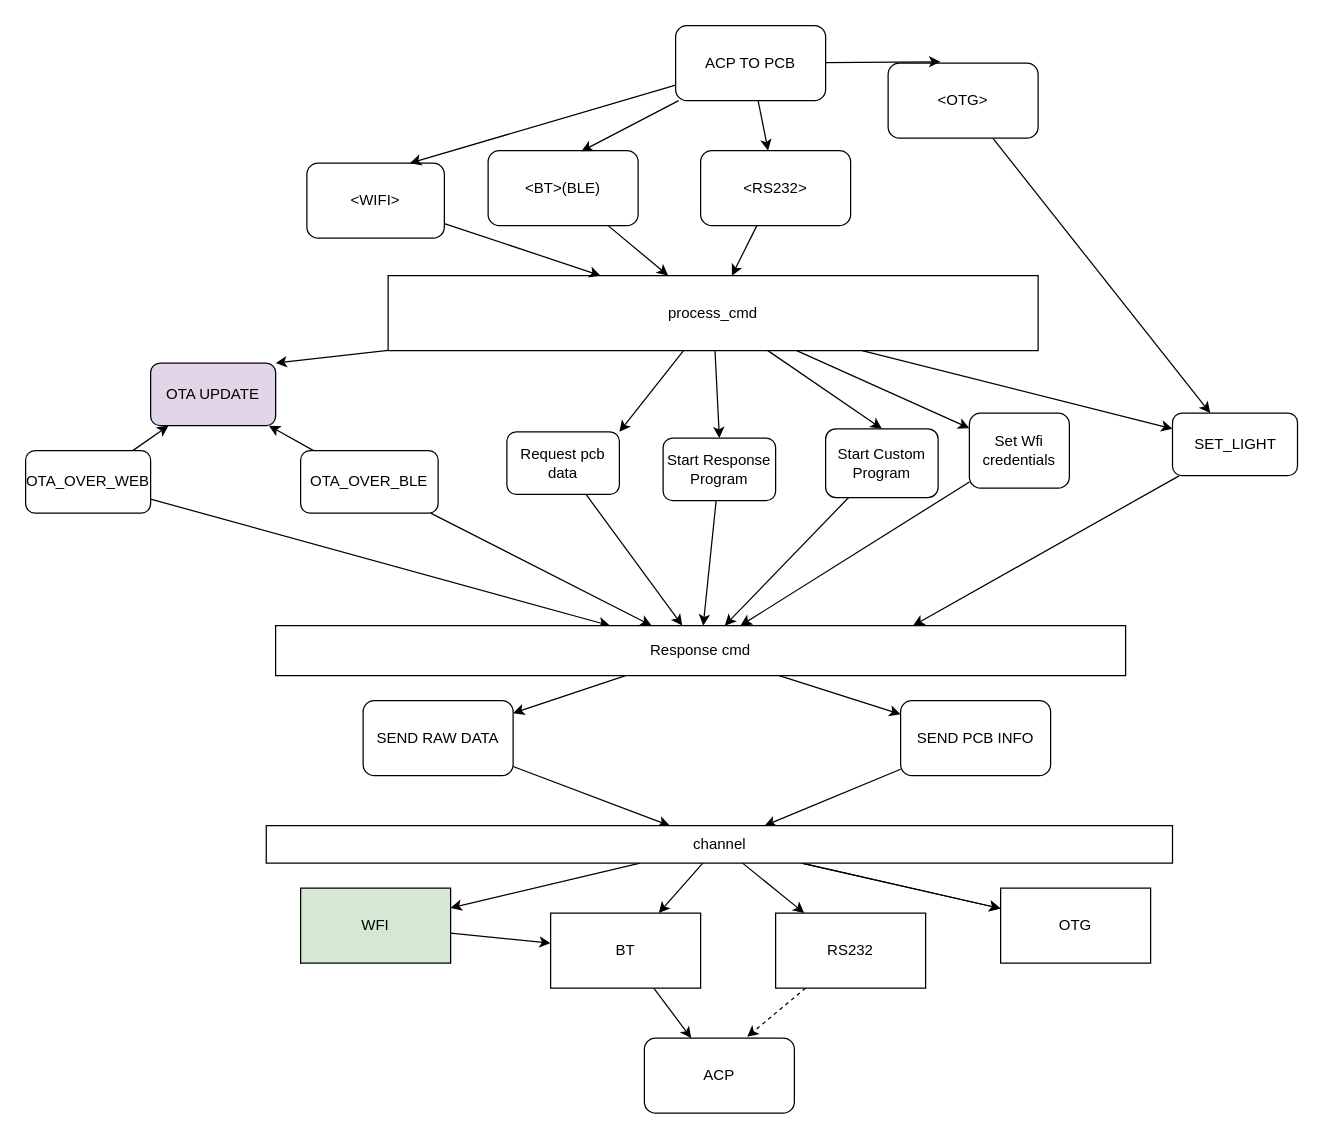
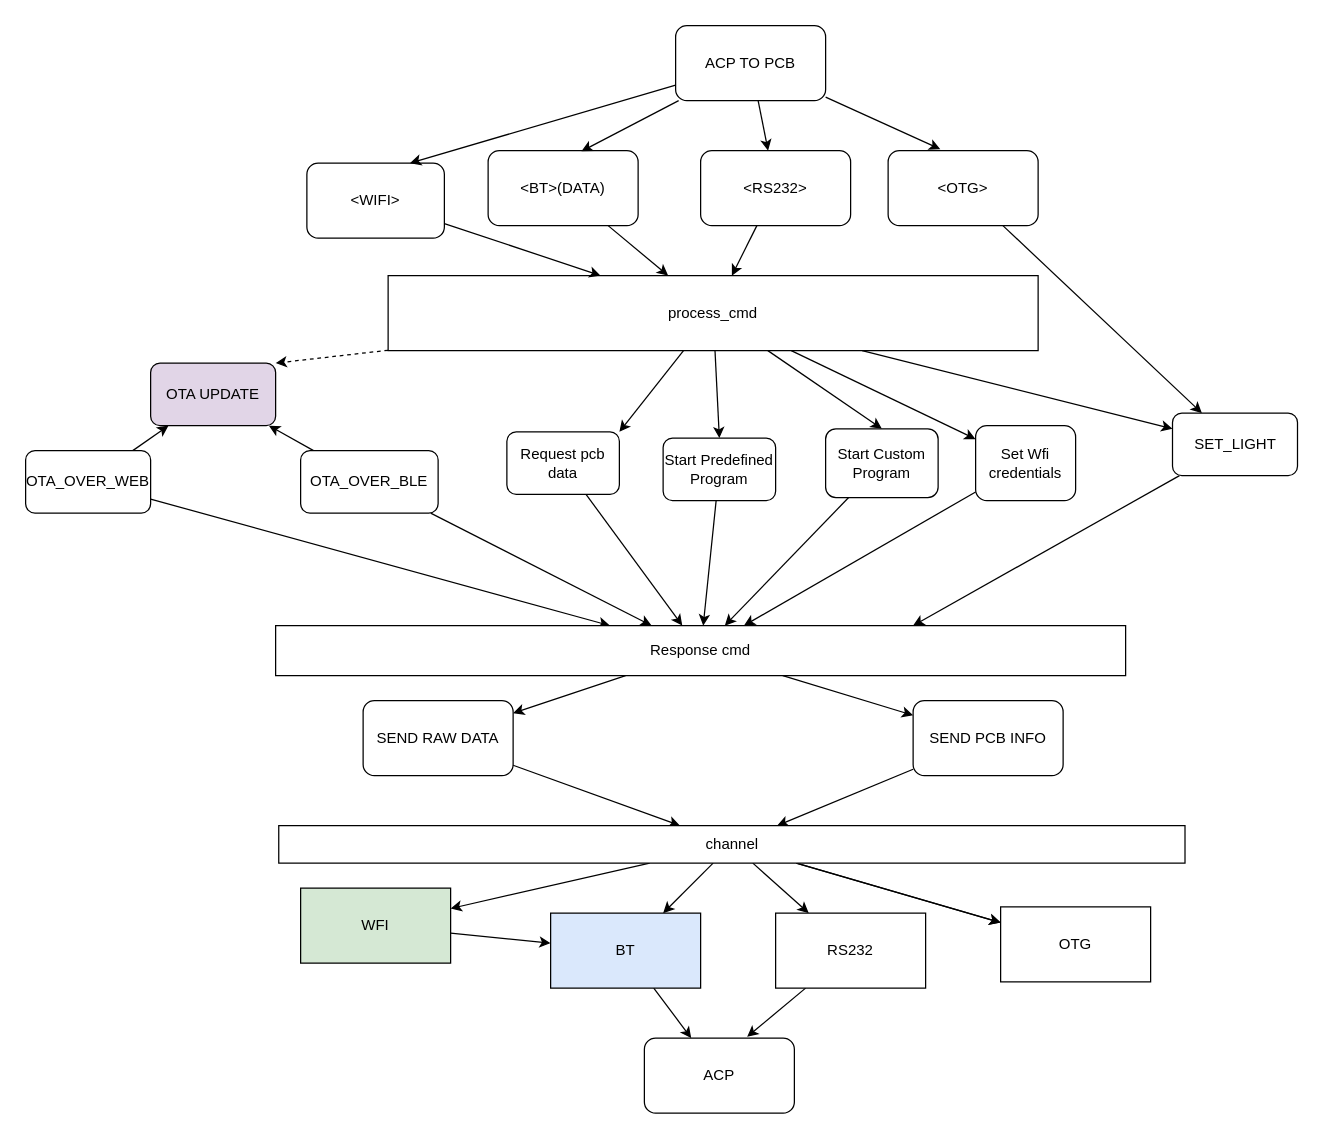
(963, 101) -> (963, 188)
(563, 188) -> (563, 188)
(334, 356) -> (334, 356)
(1019, 451) -> (1026, 463)
(719, 469) -> (719, 469)
(976, 738) -> (988, 738)
(719, 844) -> (732, 844)
(1076, 926) -> (1076, 944)
(626, 951) -> (626, 951)
(779, 1011) -> (779, 1011)
